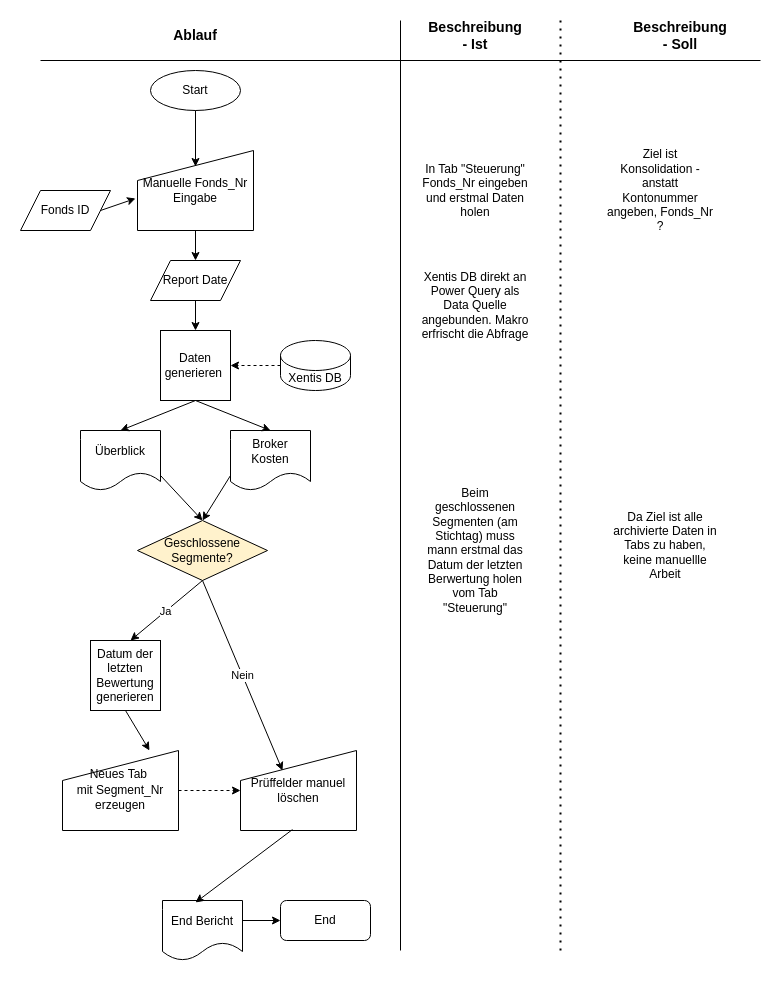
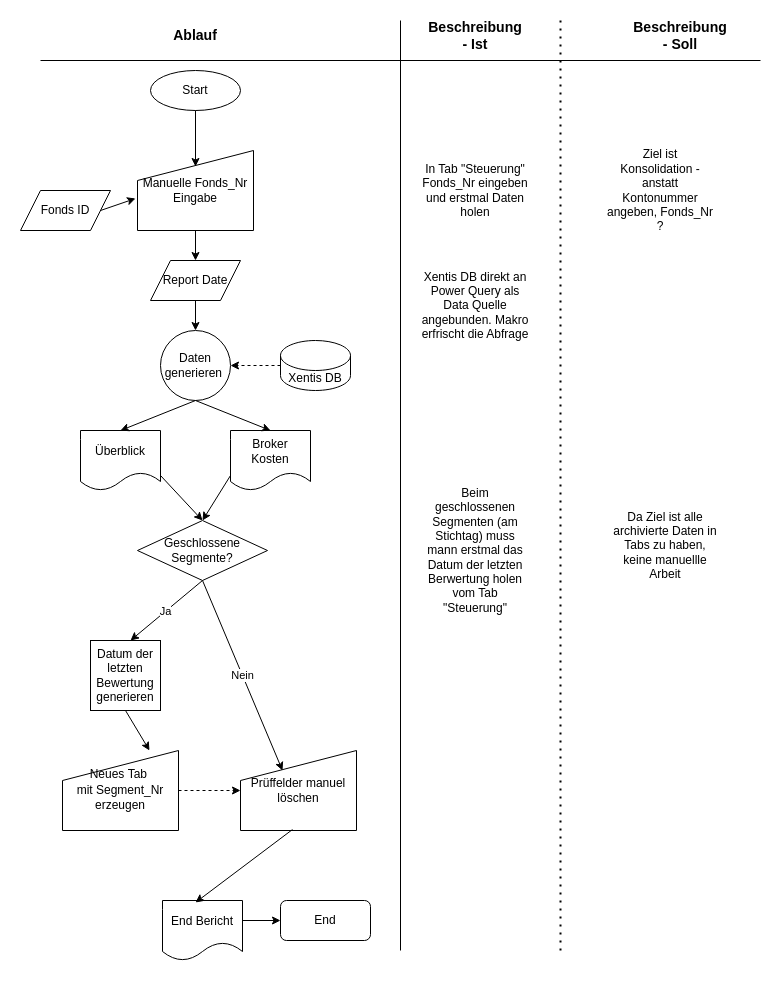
(196, 366) -> (196, 366)
(203, 551) -> (203, 551)
